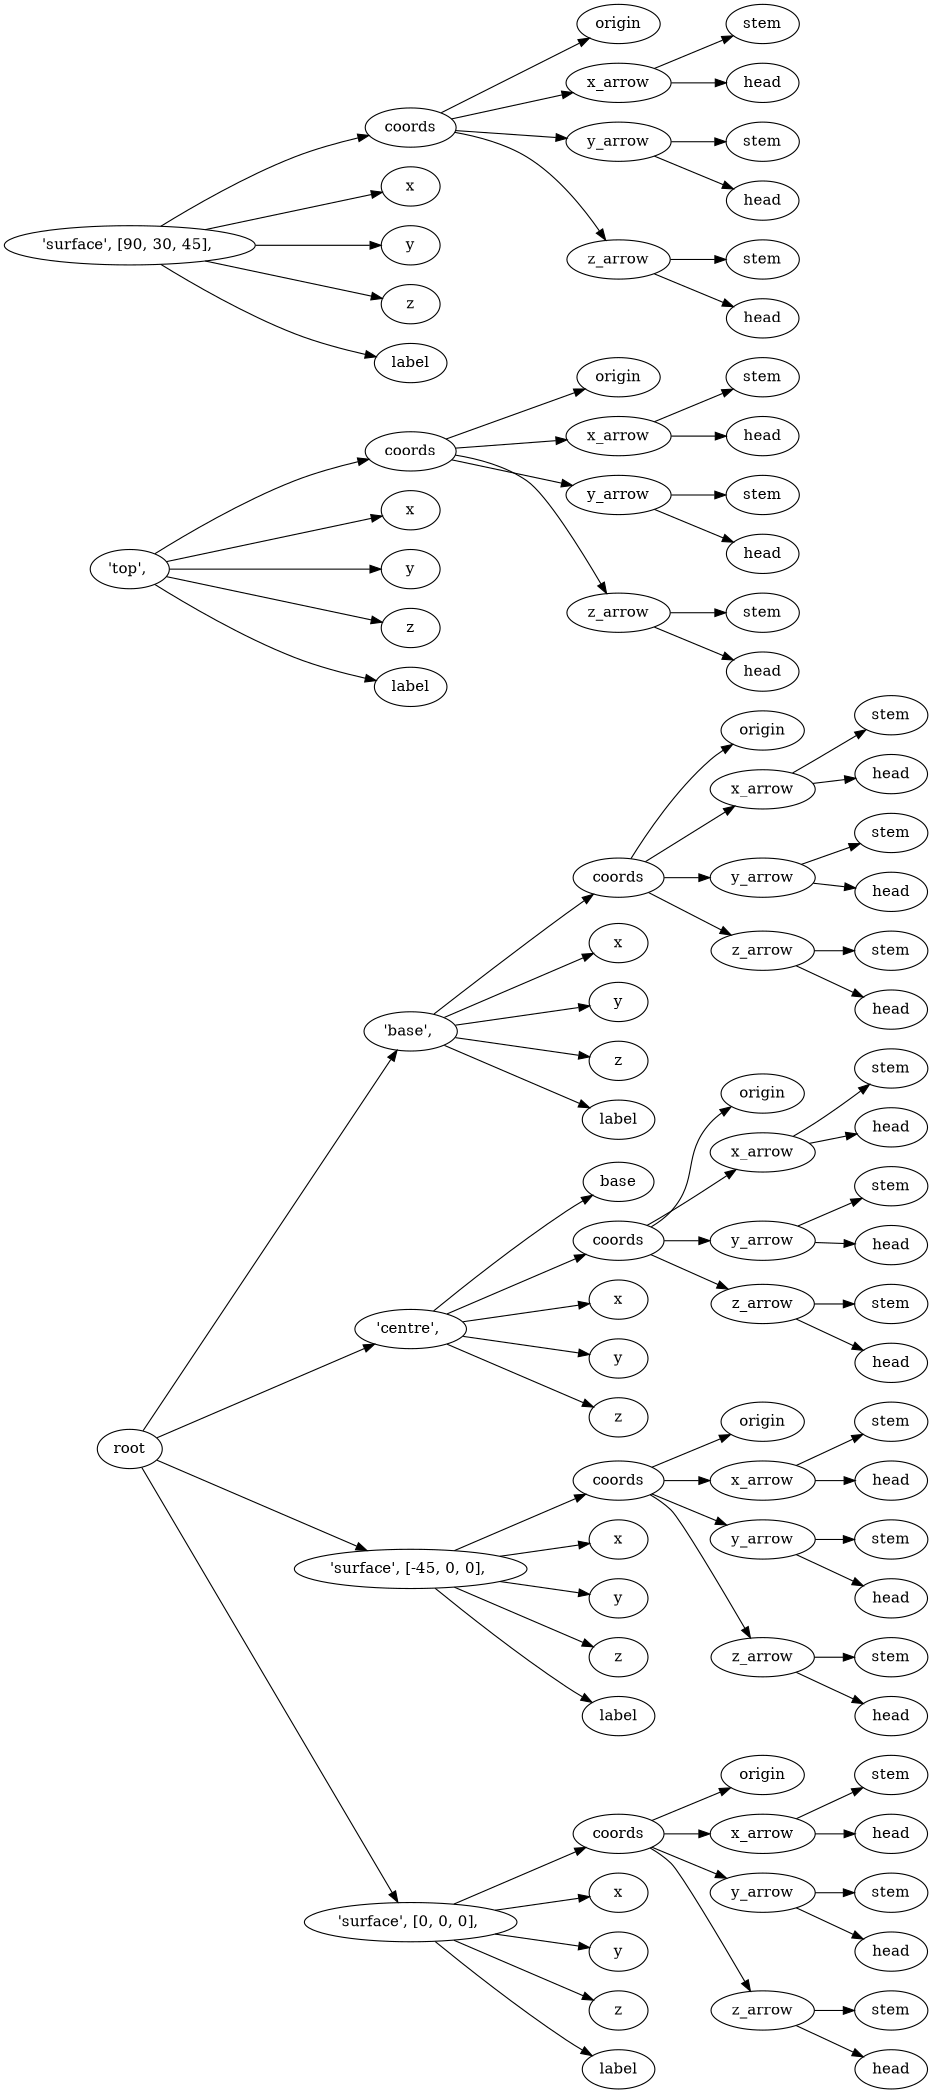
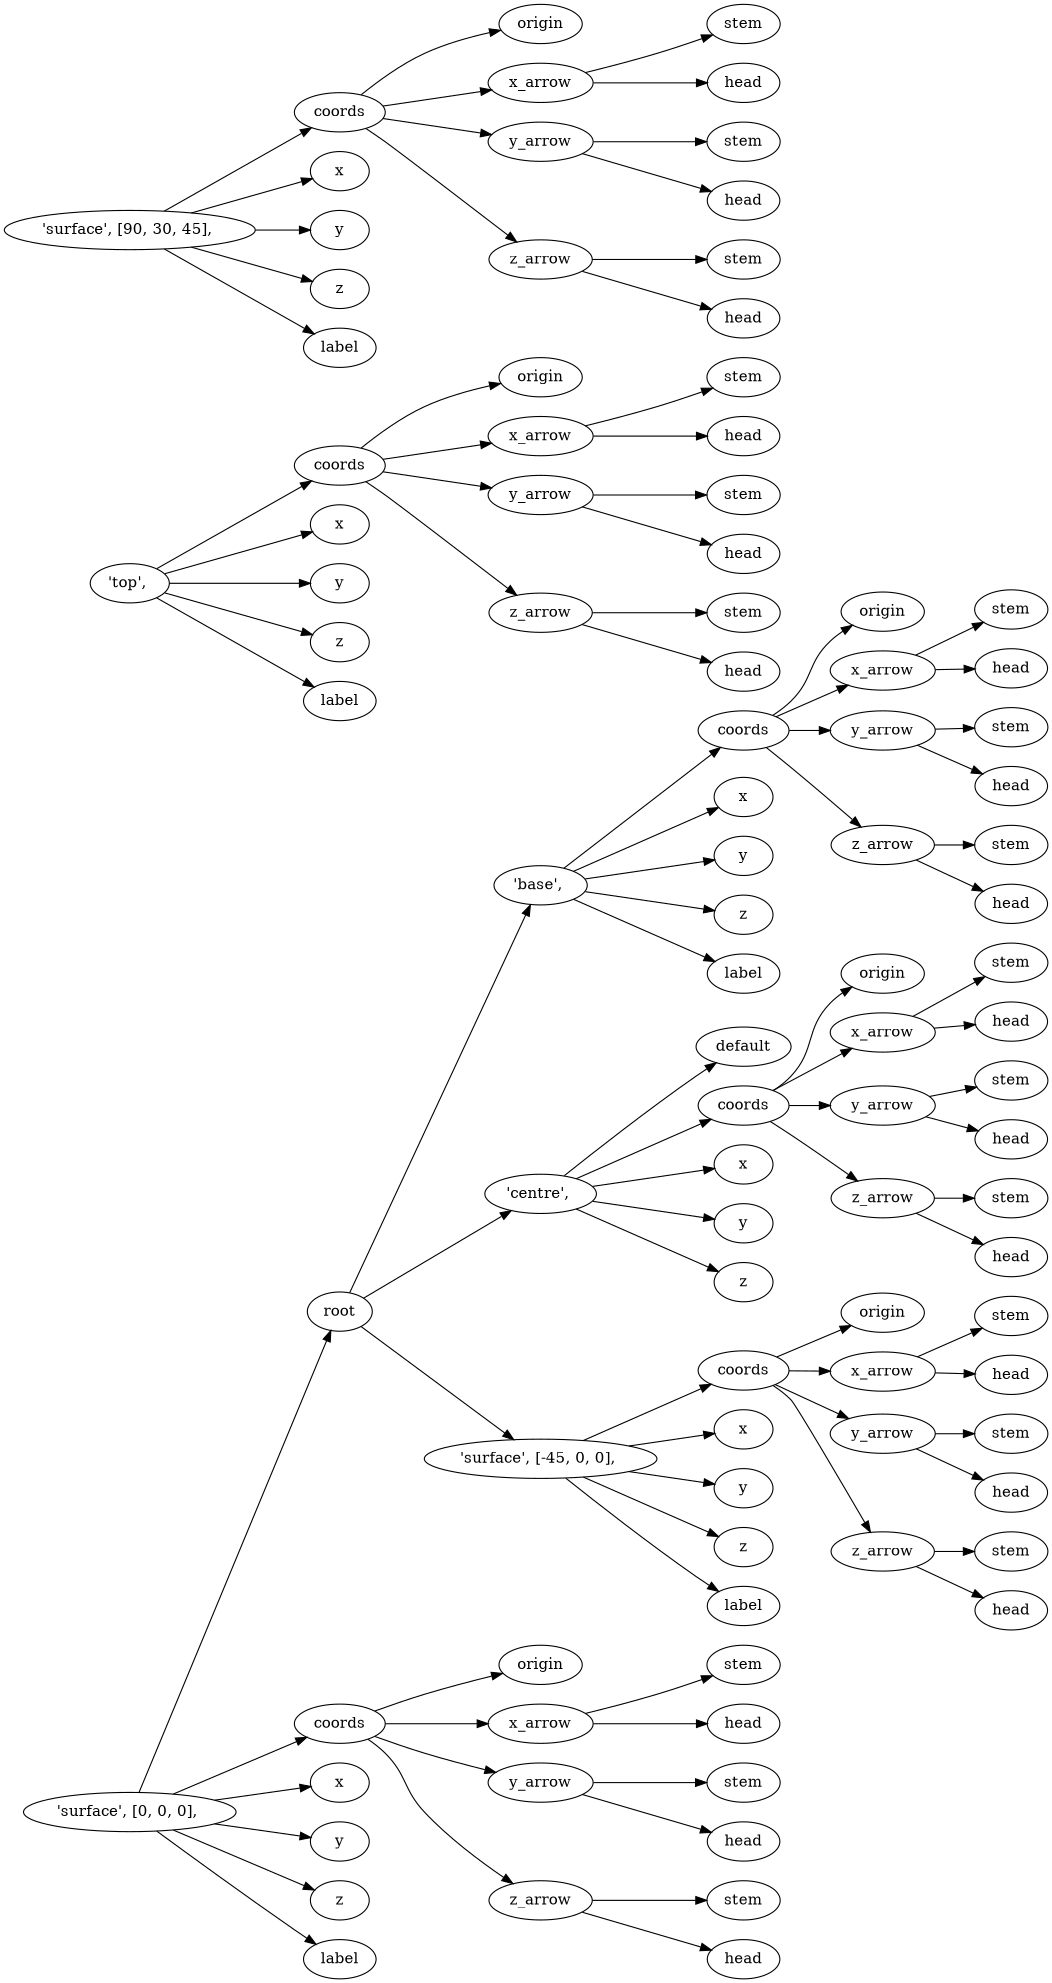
(619, 1182) -> (744, 1047)
(267, 1680) -> (233, 1567)
